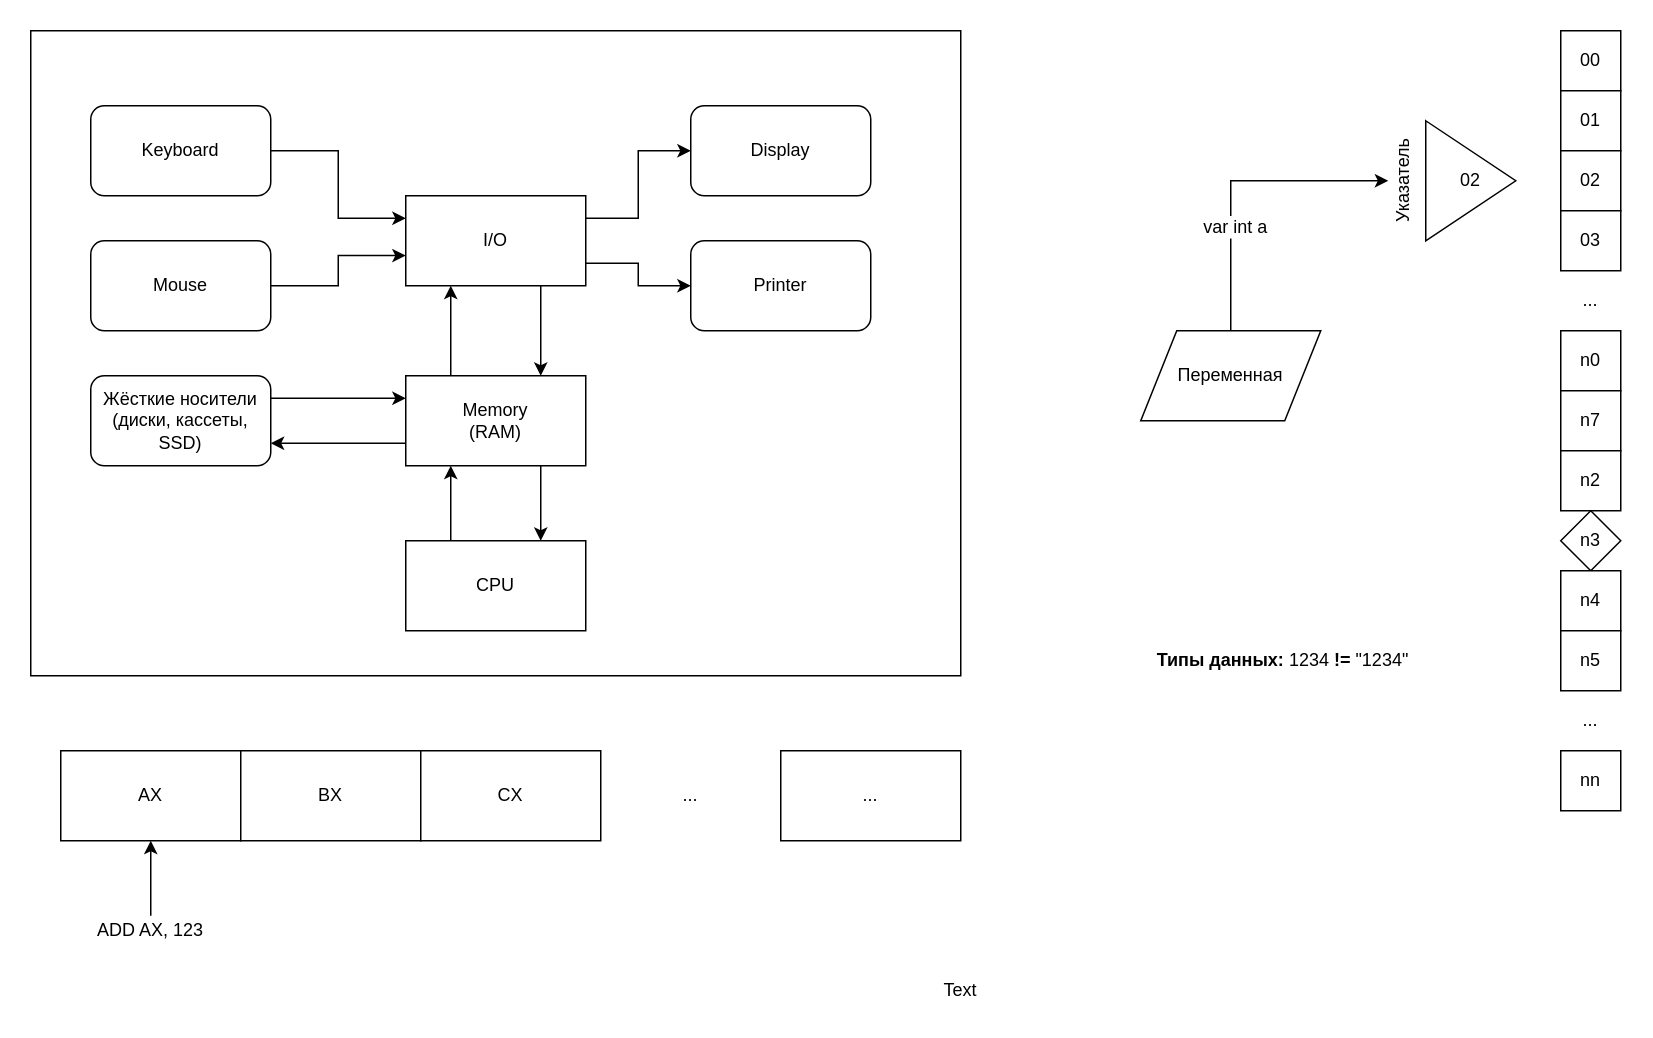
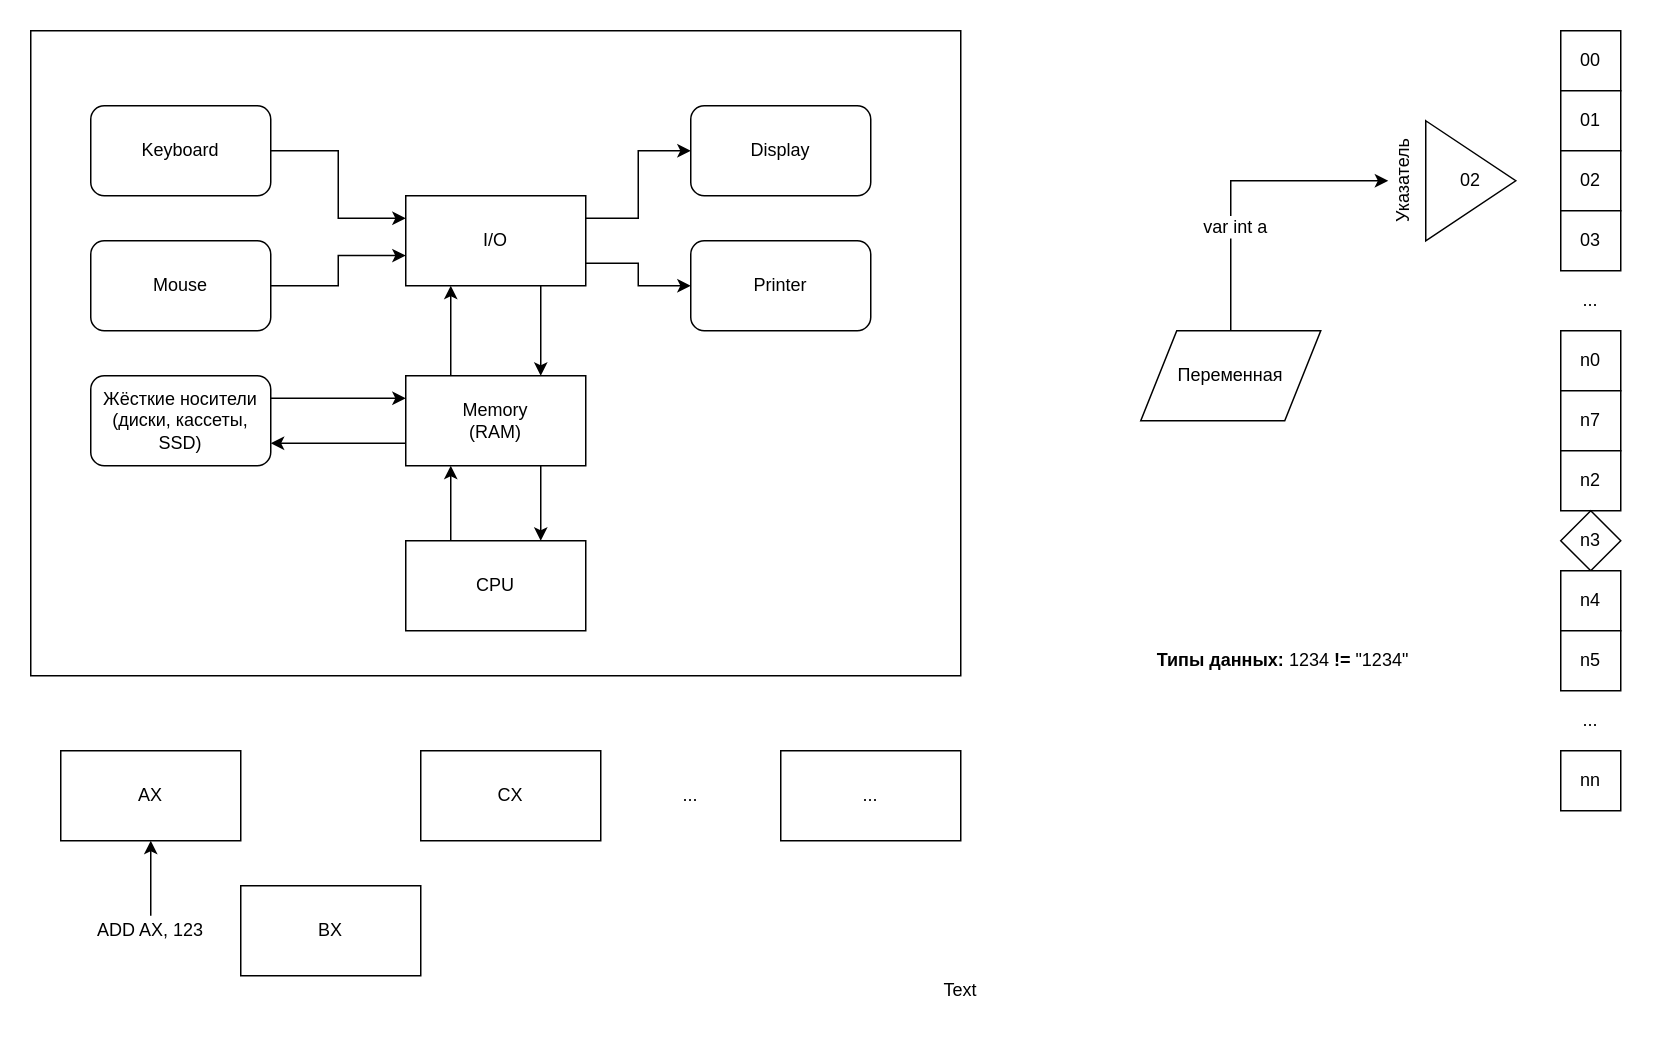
(331, 796) -> (331, 931)
